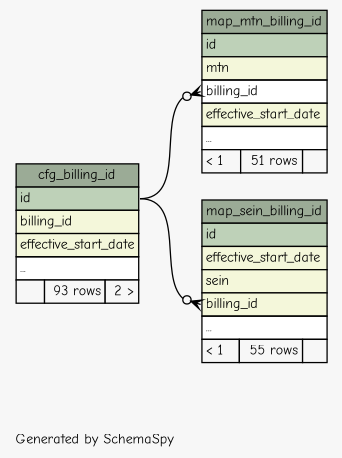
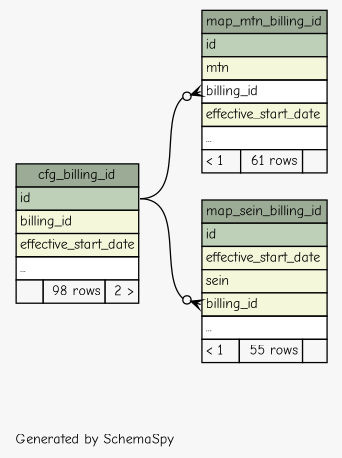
(275, 161) -> (275, 161)
(77, 291) -> (77, 291)
